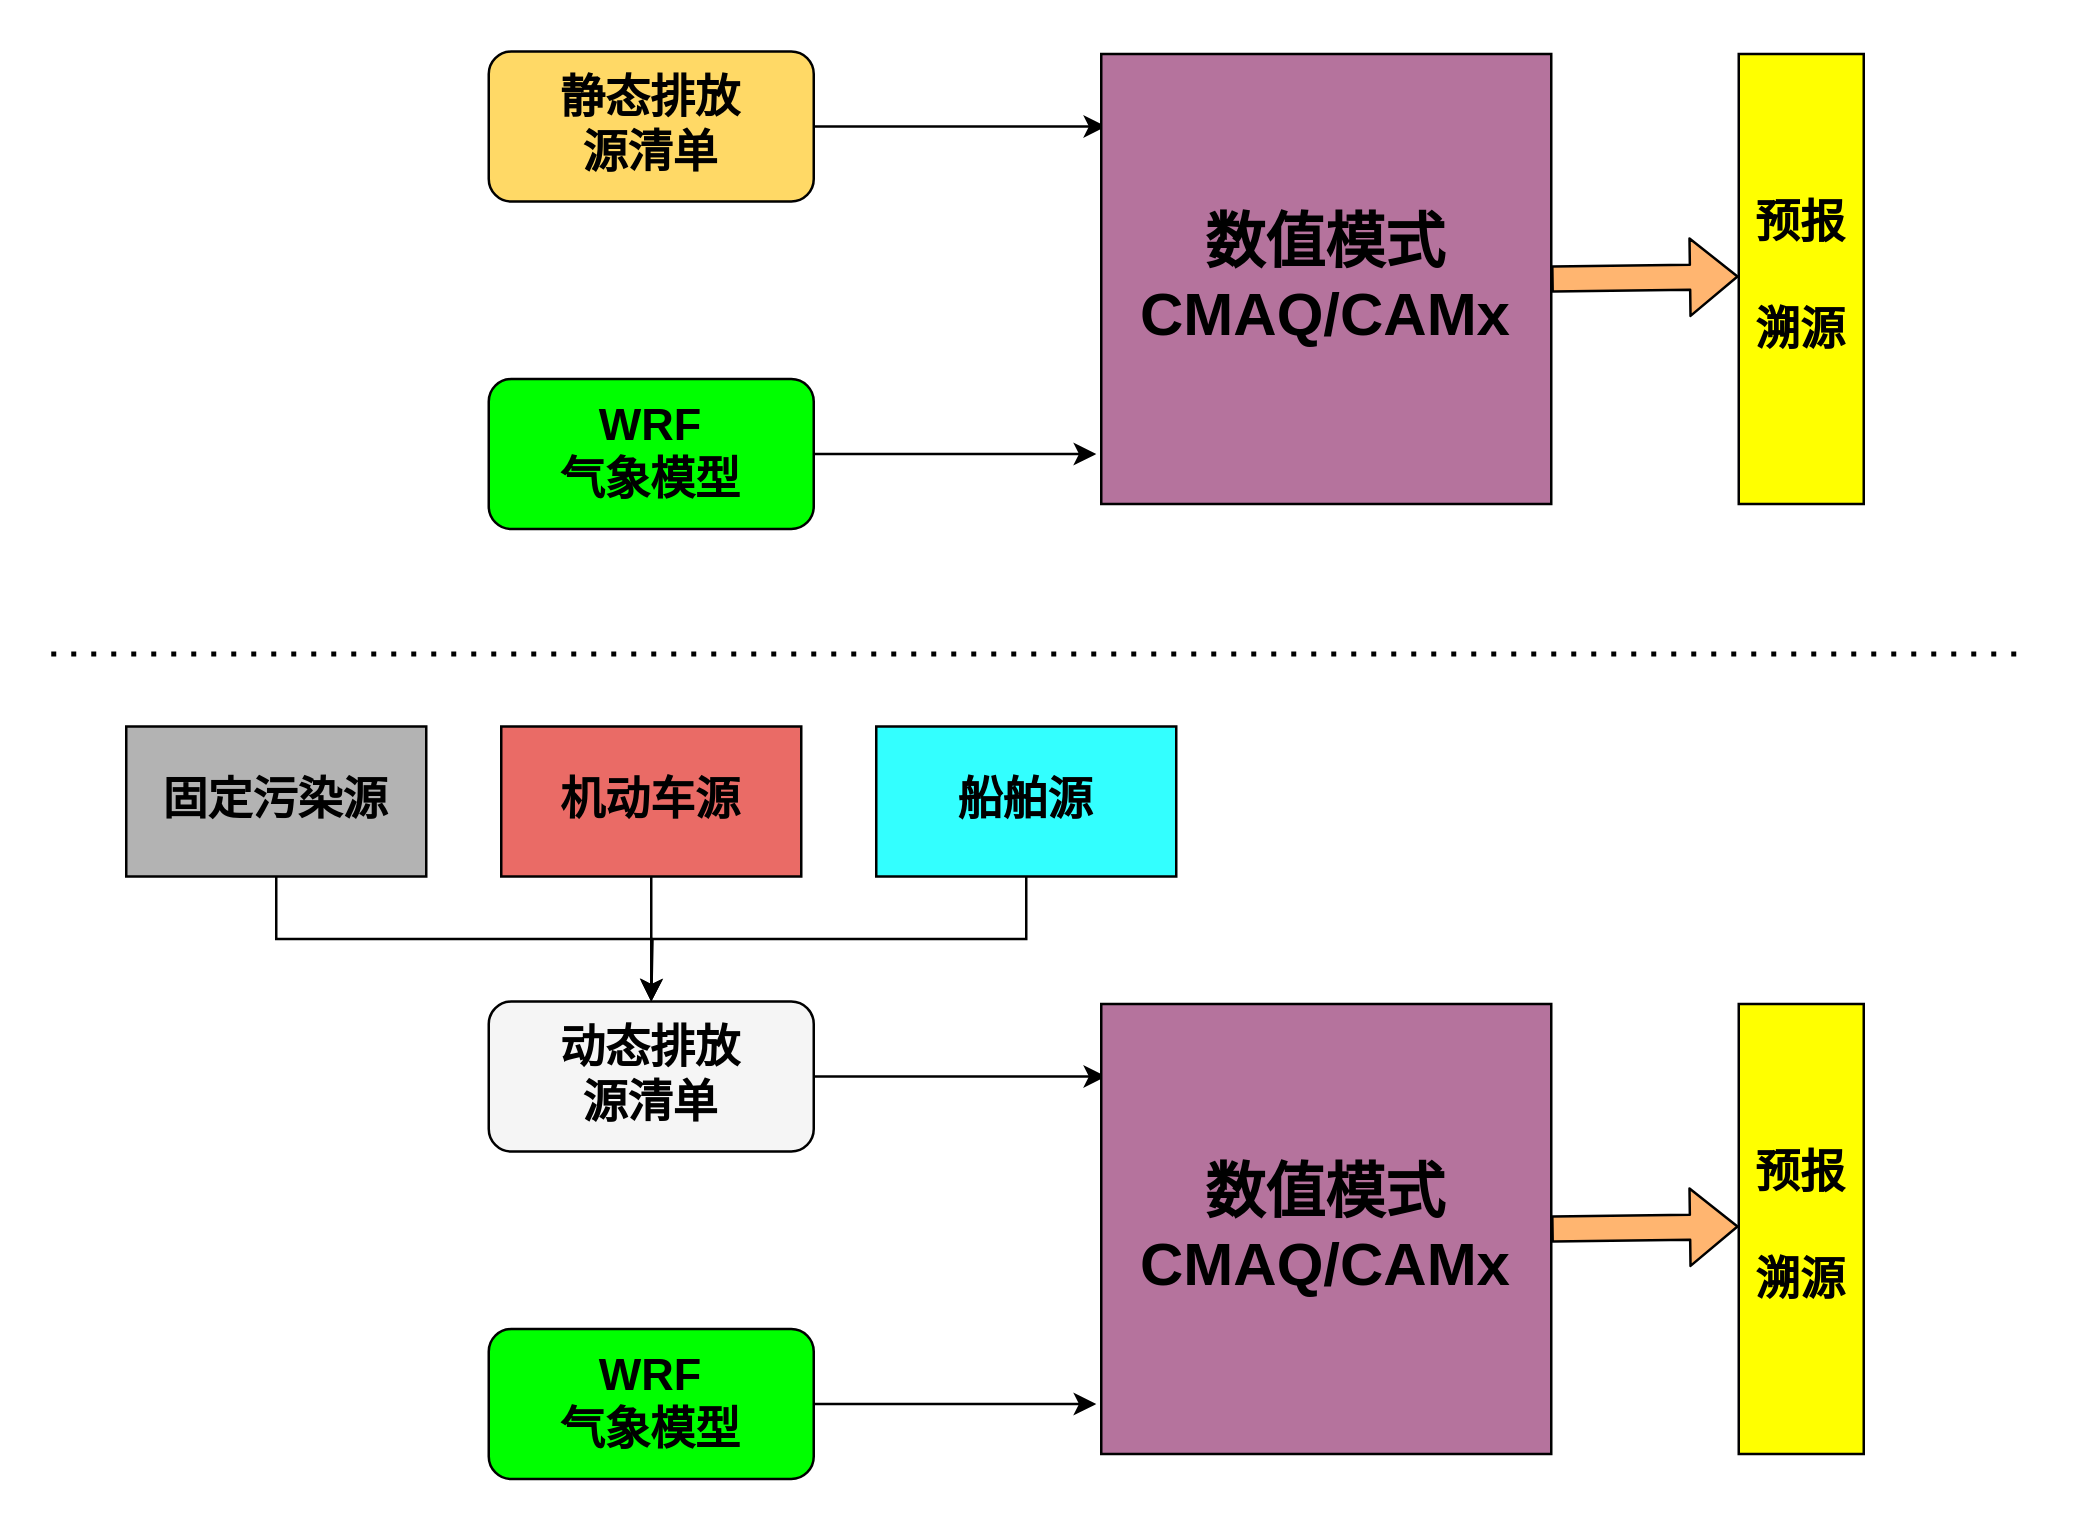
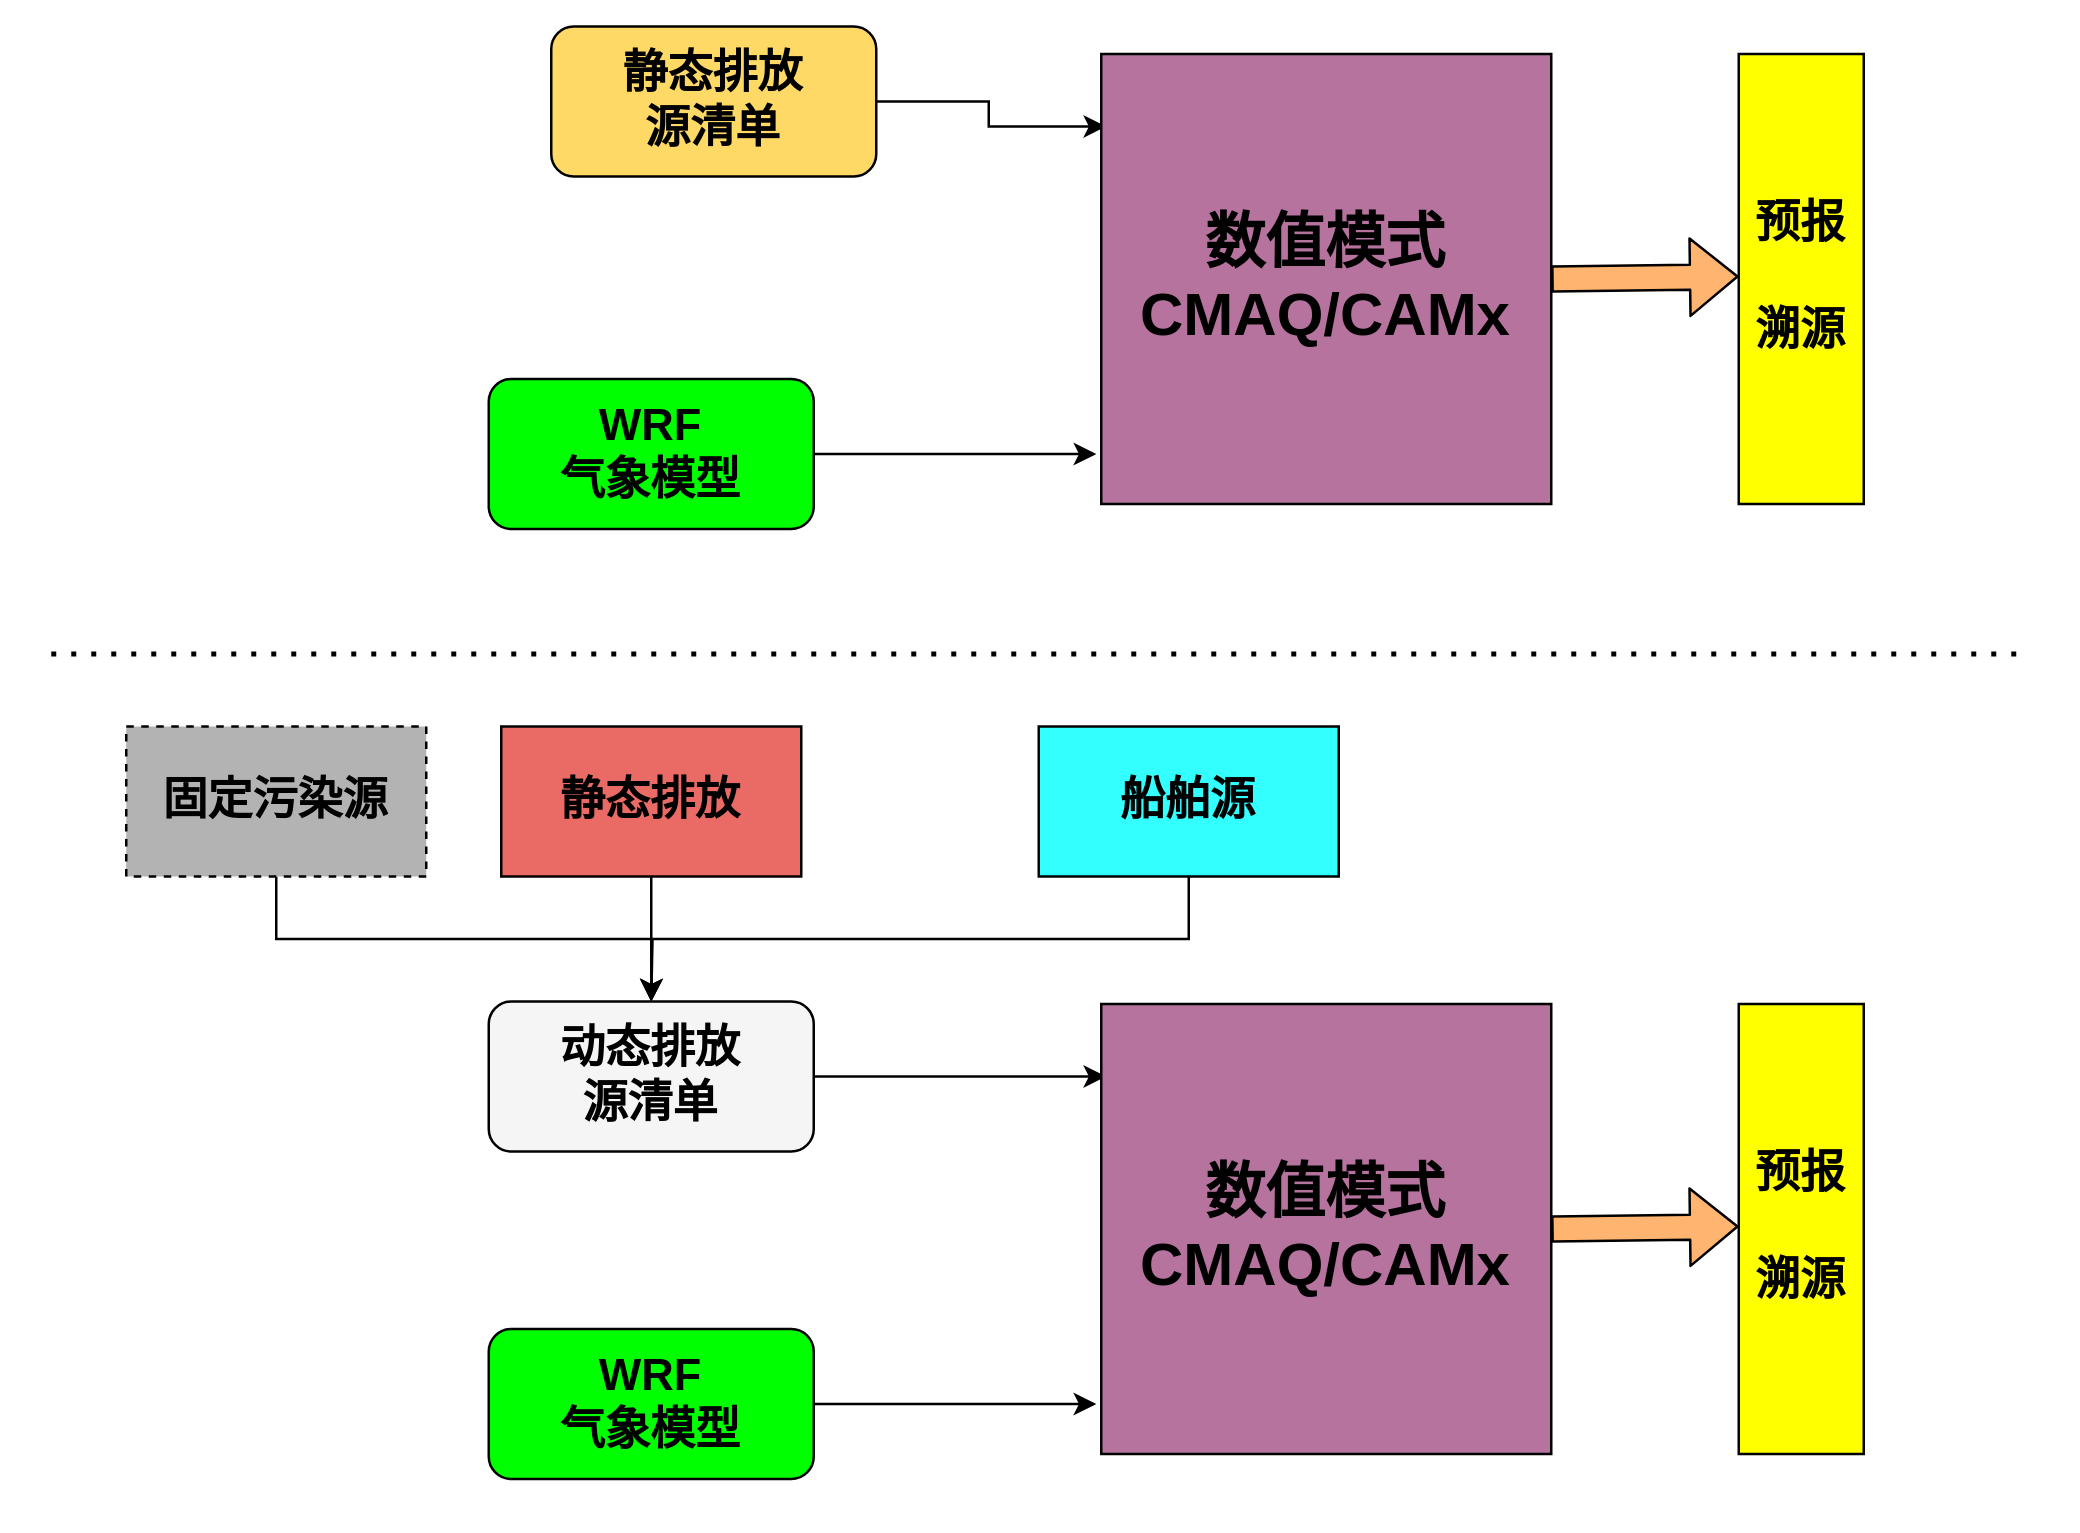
(651, 126) -> (714, 101)
(276, 801) -> (276, 801)
(651, 801) -> (651, 801)
(1026, 801) -> (1189, 801)
(276, 877) -> (276, 877)
